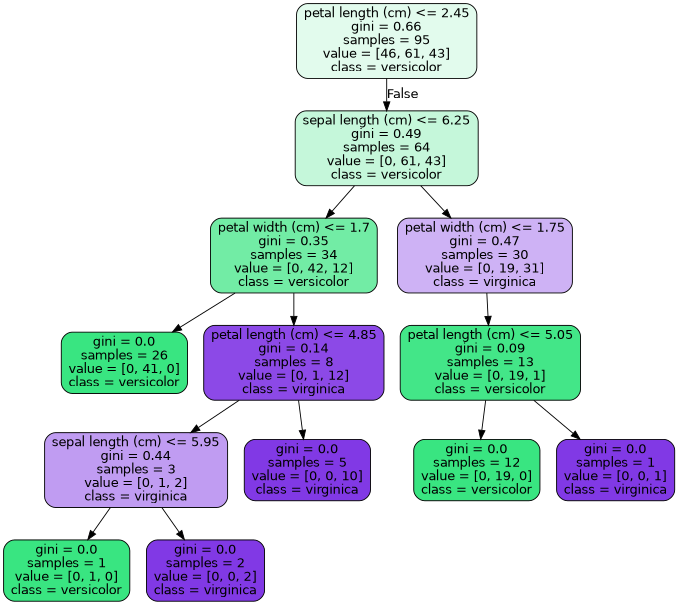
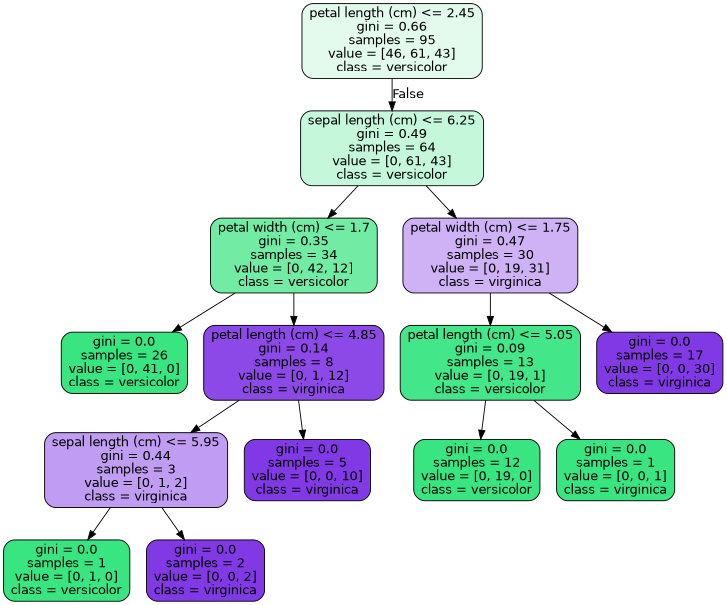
none -> (660, 363)
(616, 470) -> (616, 470)
